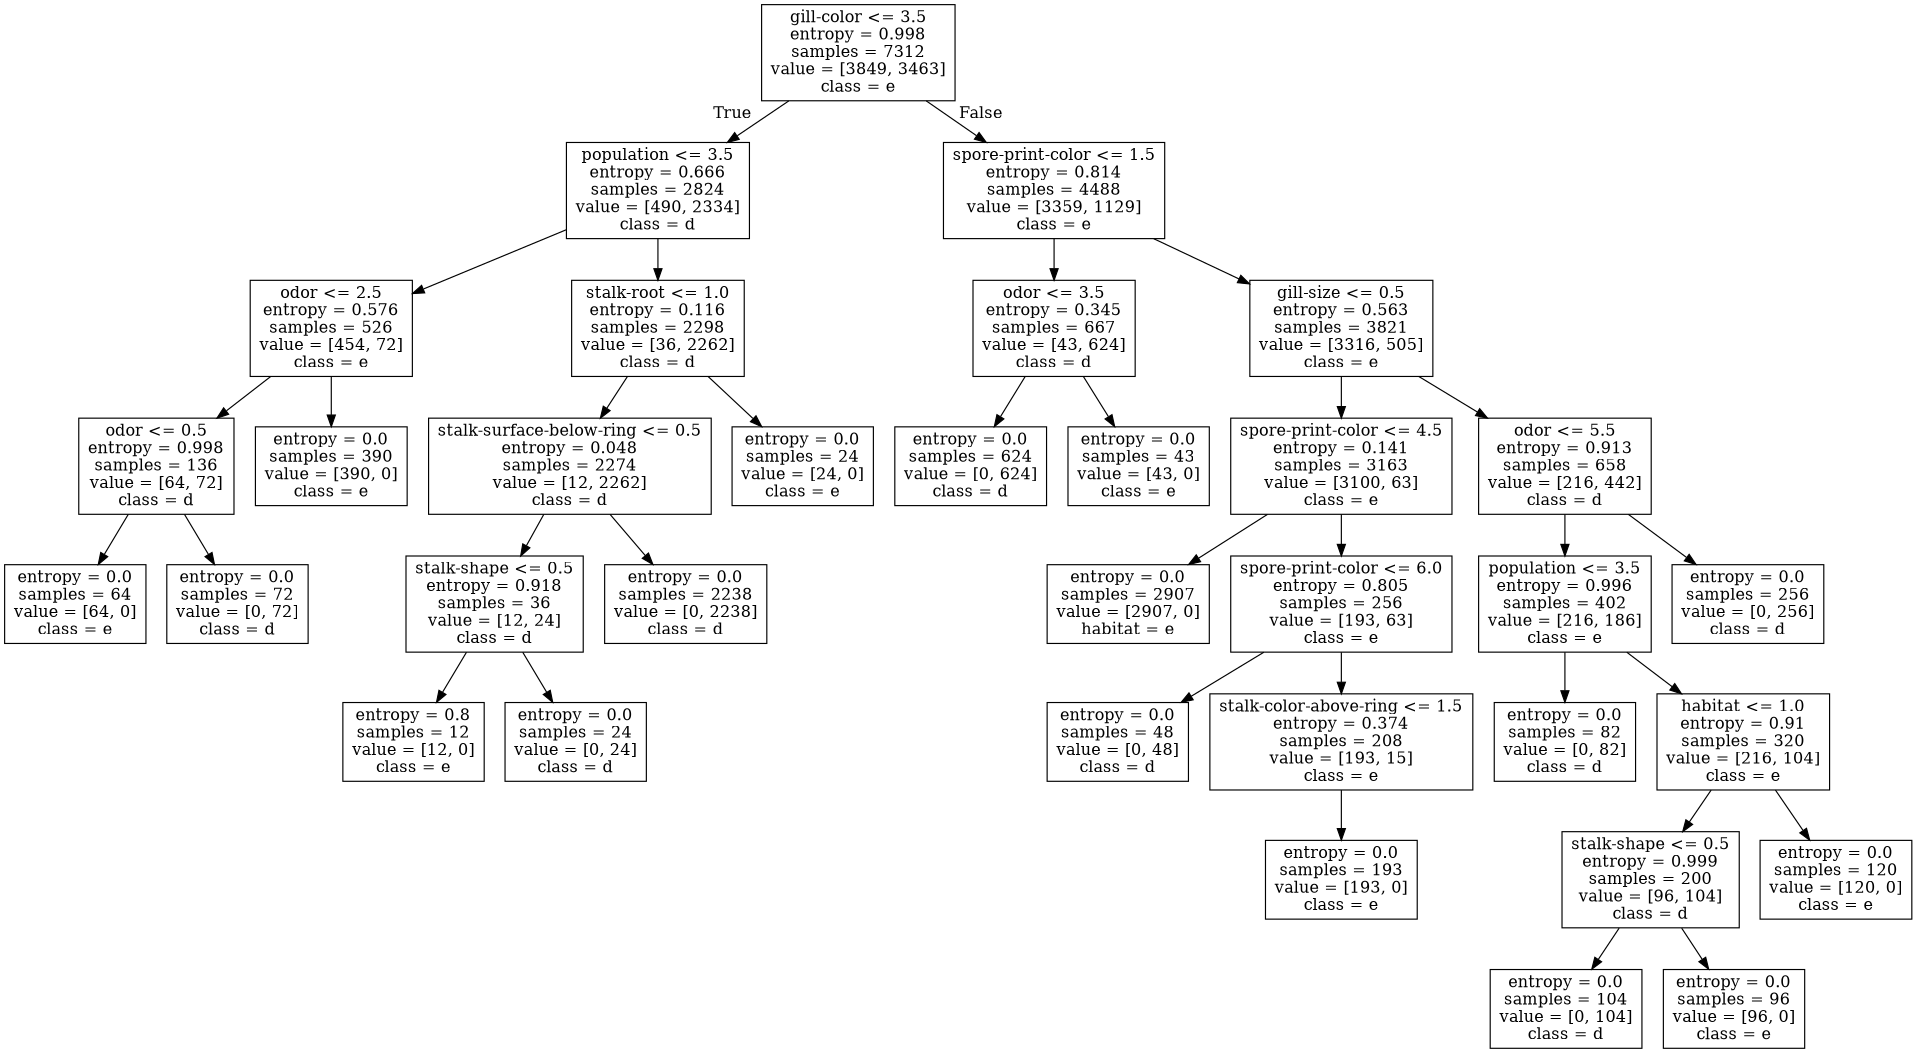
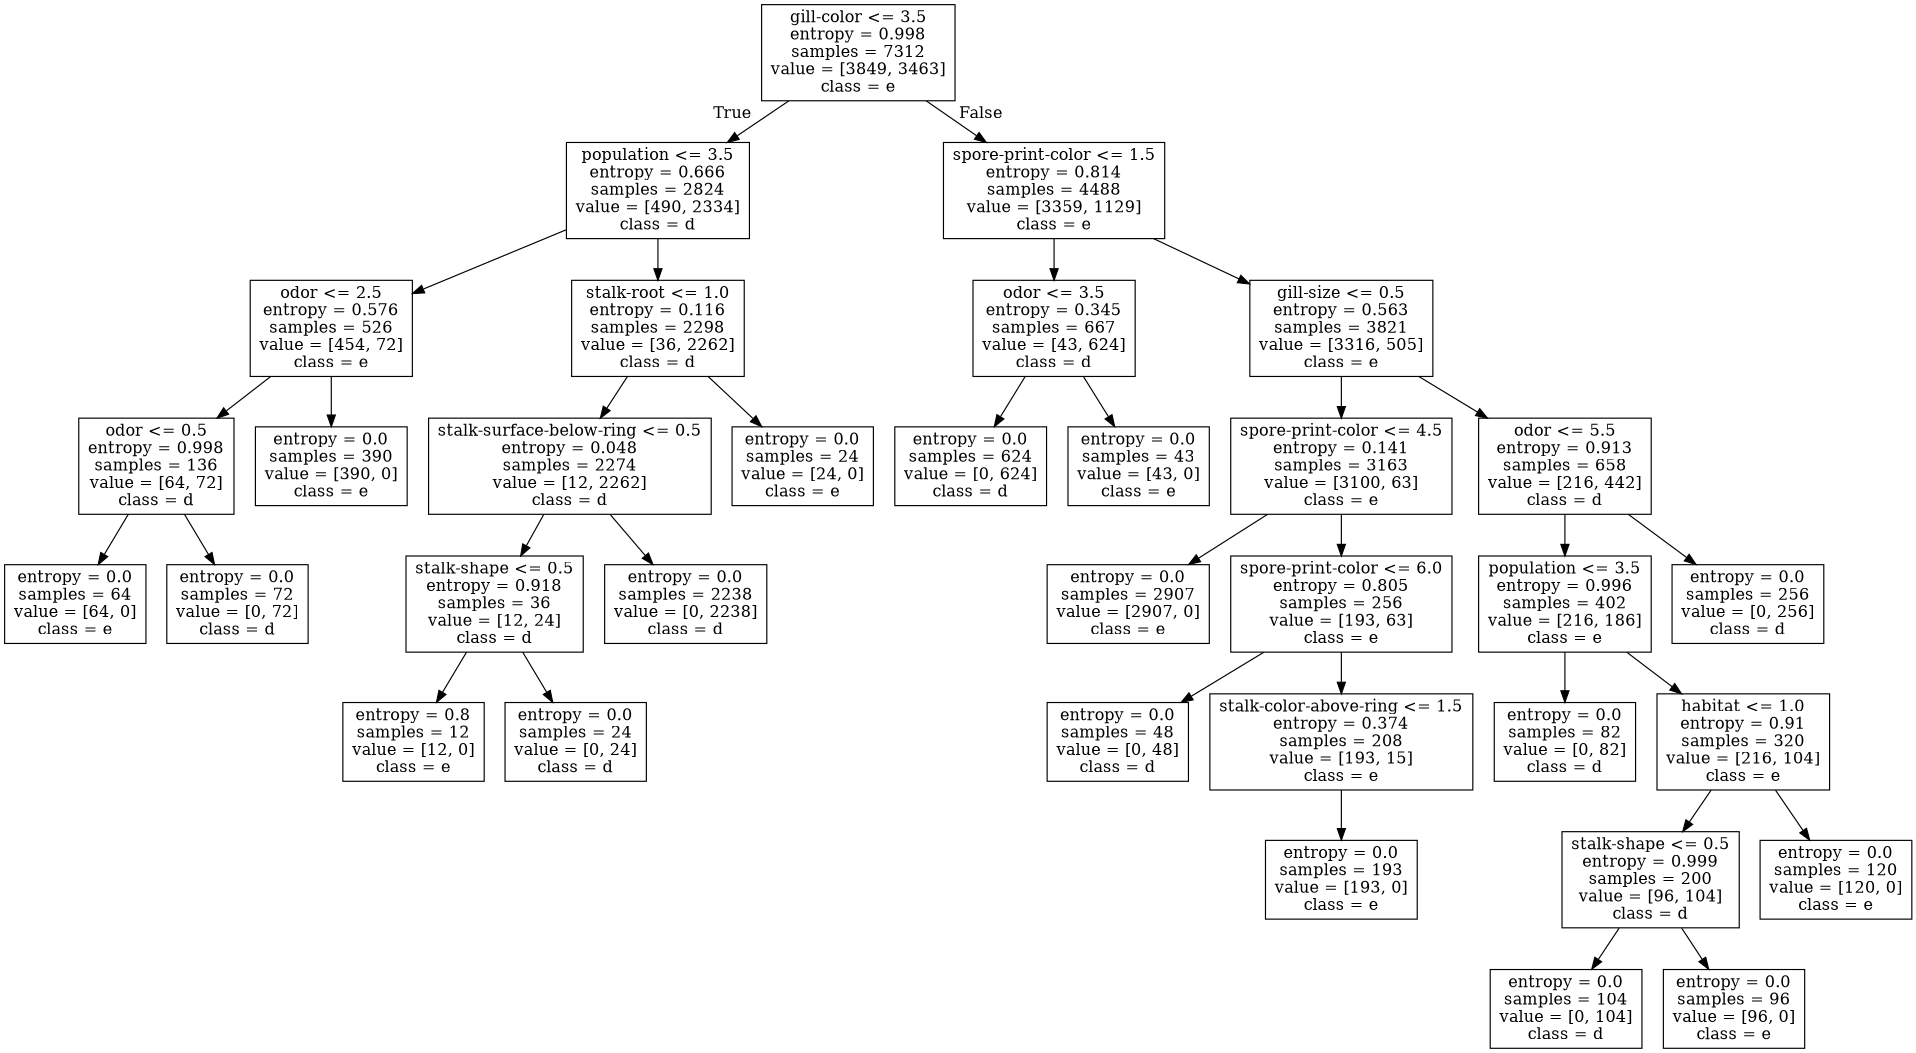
(1128, 604) -> (1128, 604)
